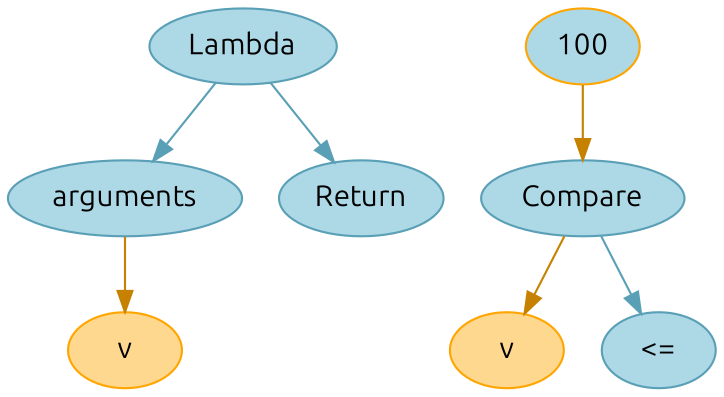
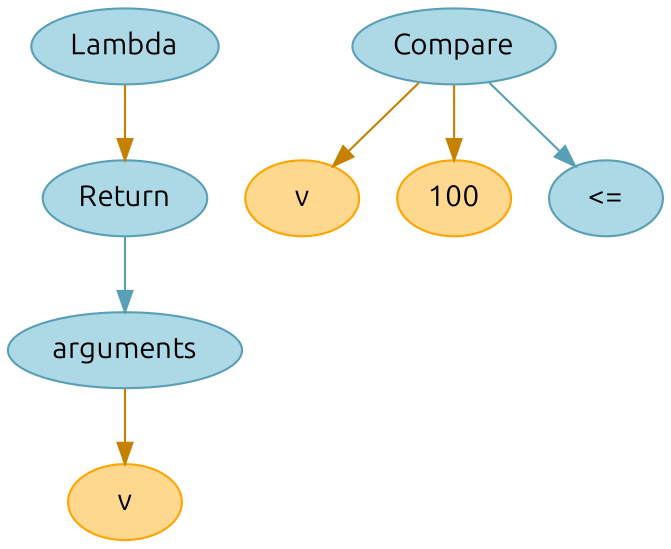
(583, 46) -> (454, 198)
(583, 112) -> (454, 112)
(191, 113) -> (125, 264)
(296, 114) -> (125, 112)
